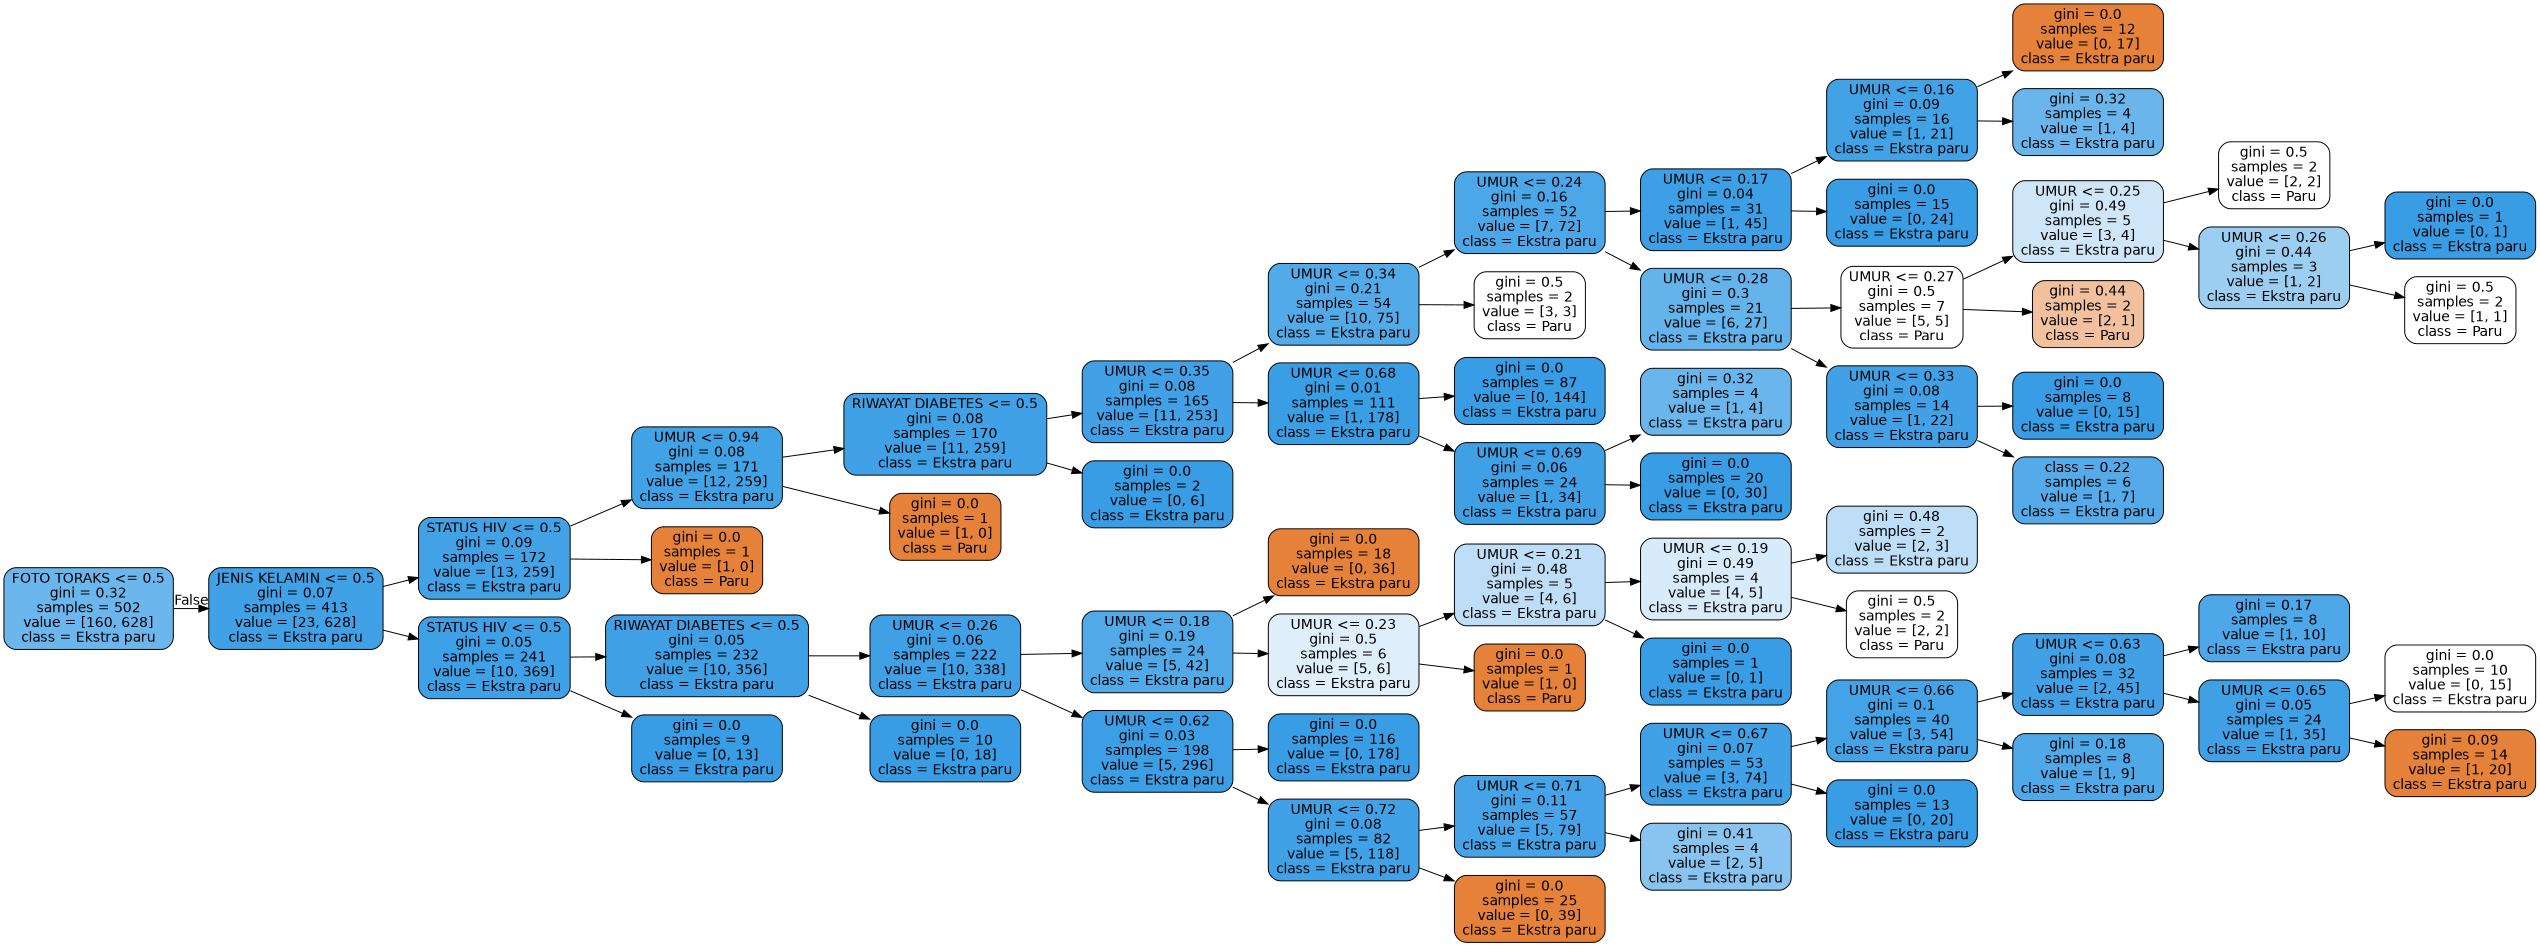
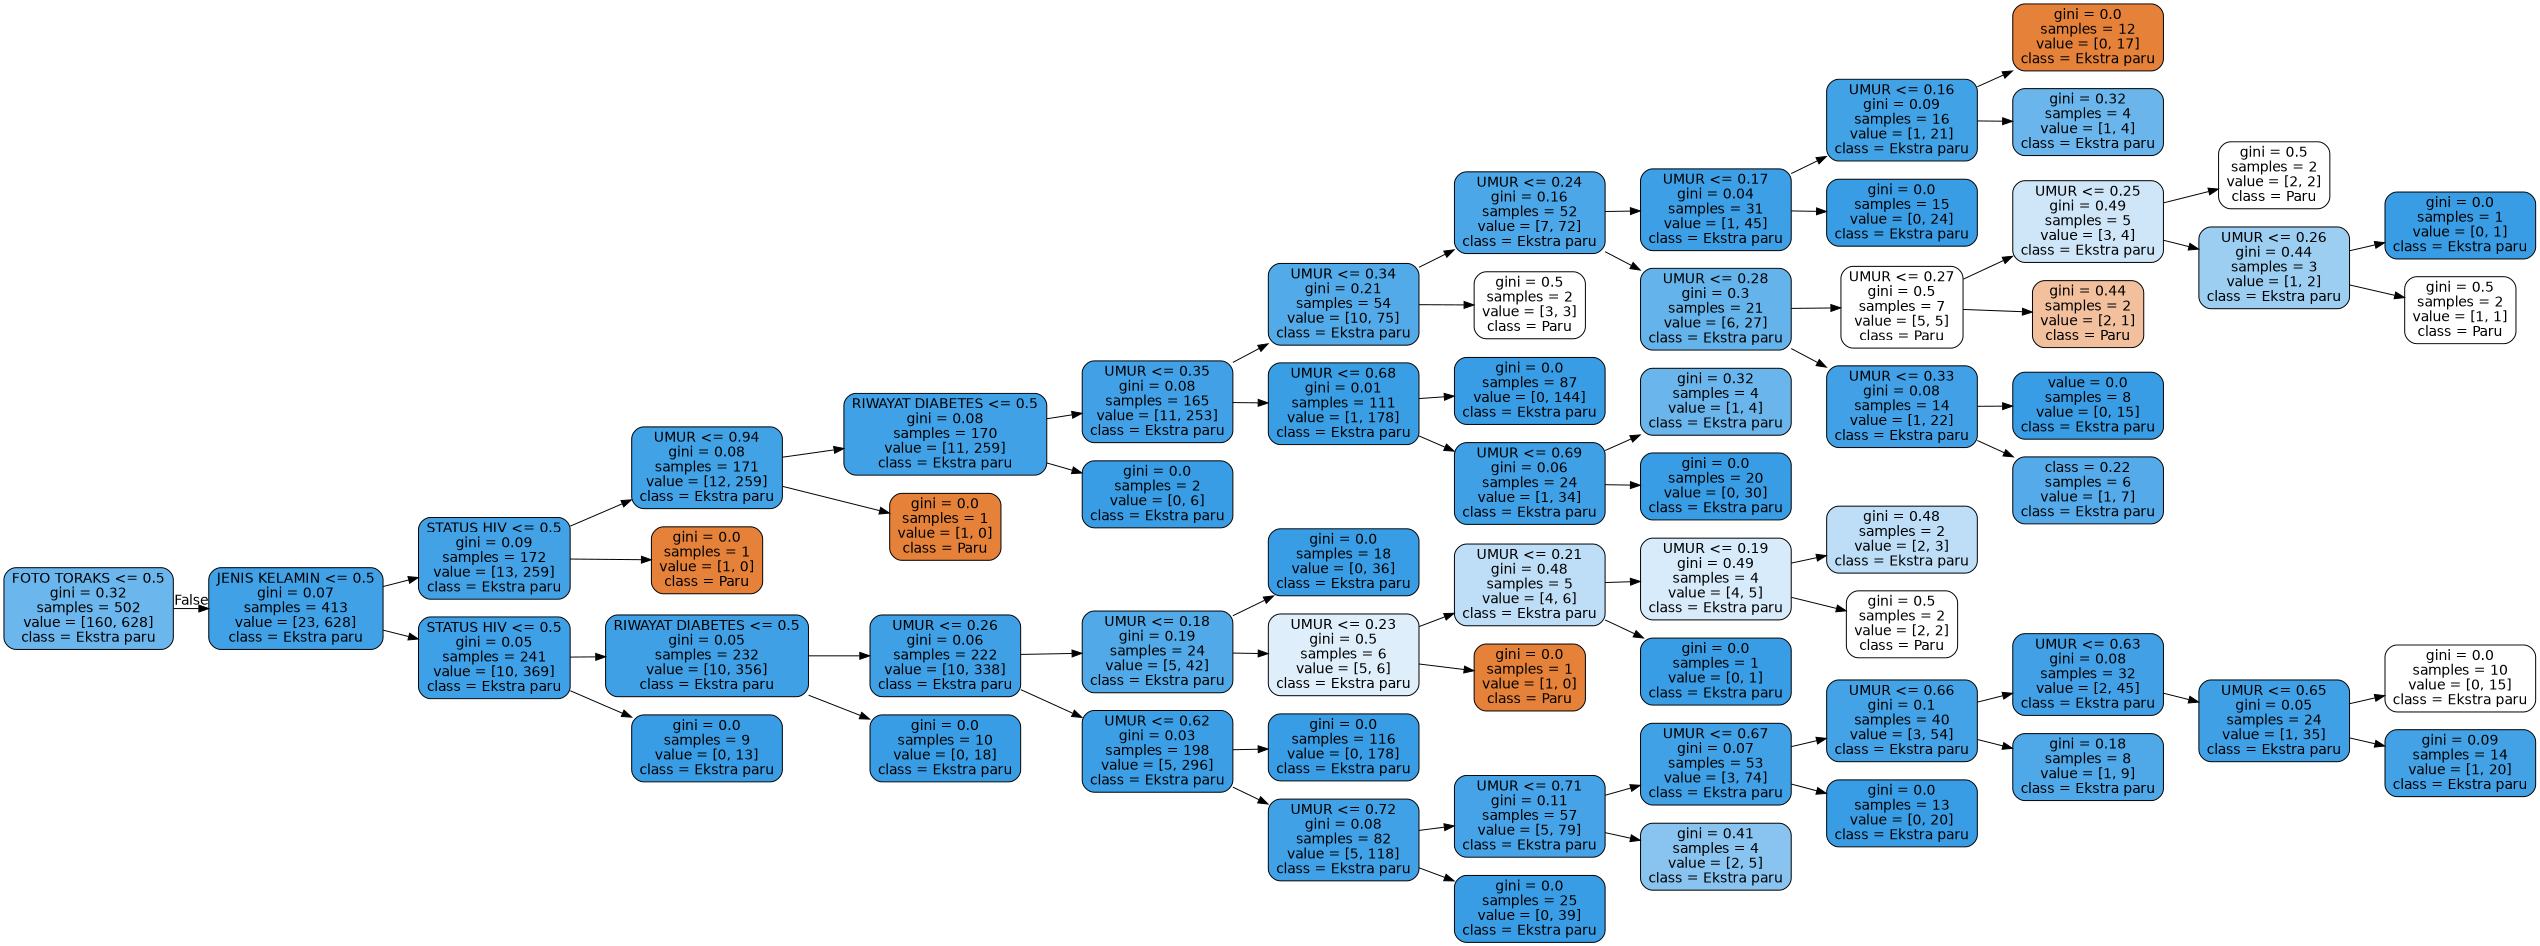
(2088, 406) -> (2088, 406)
(1344, 562) -> (1344, 562)
(2274, 628) -> none
(2460, 763) -> (2460, 763)
(1530, 909) -> (1530, 909)
